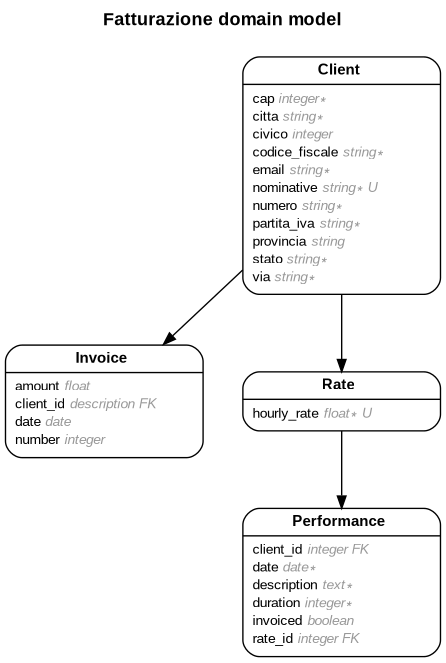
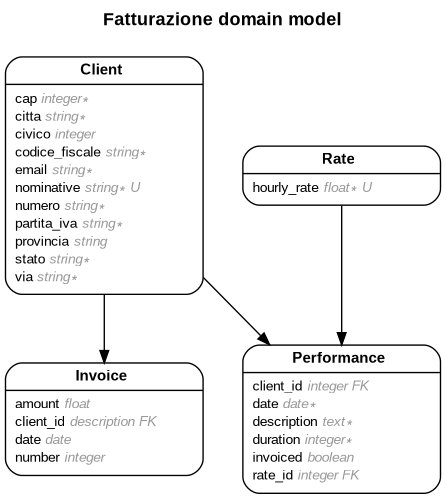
(342, 327) -> (232, 307)
